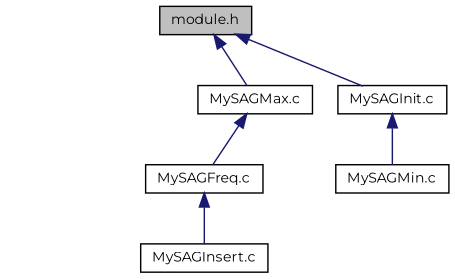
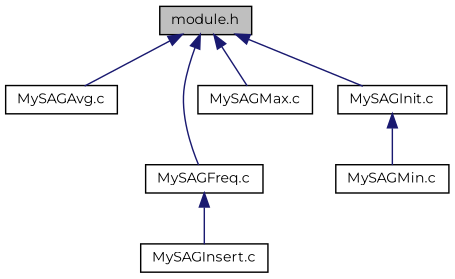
none -> (62, 100)
(226, 145) -> (184, 107)
